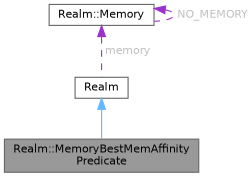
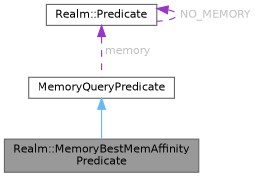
(102, 15) -> (102, 15)
(102, 88) -> (102, 88)
